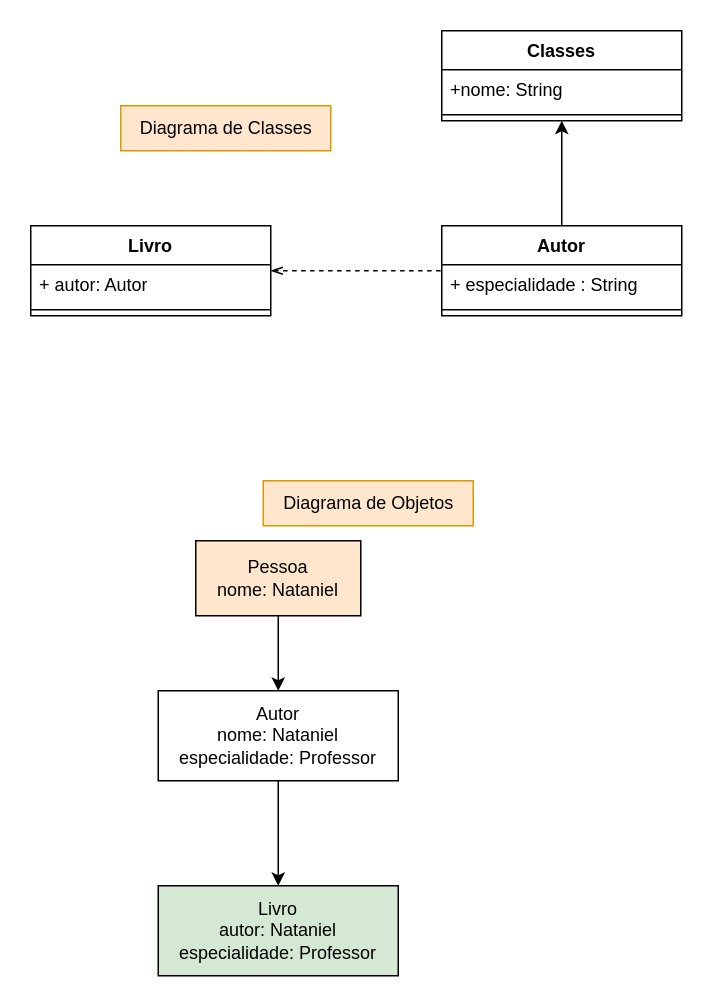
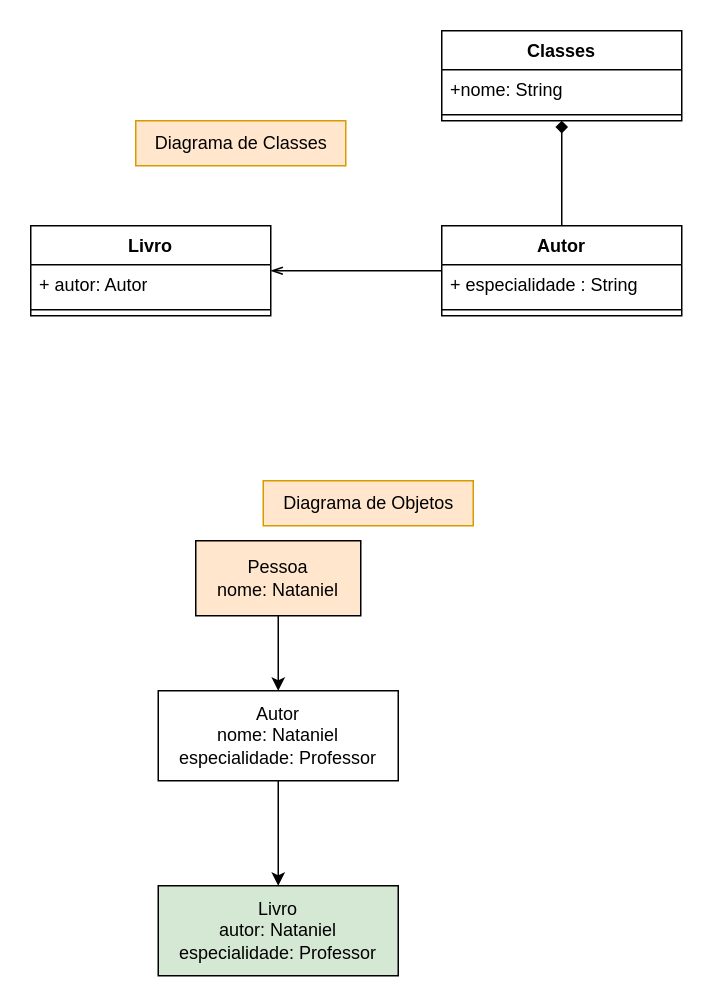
(226, 128) -> (241, 143)
(562, 132) -> (562, 133)
(356, 271) -> (356, 271)
